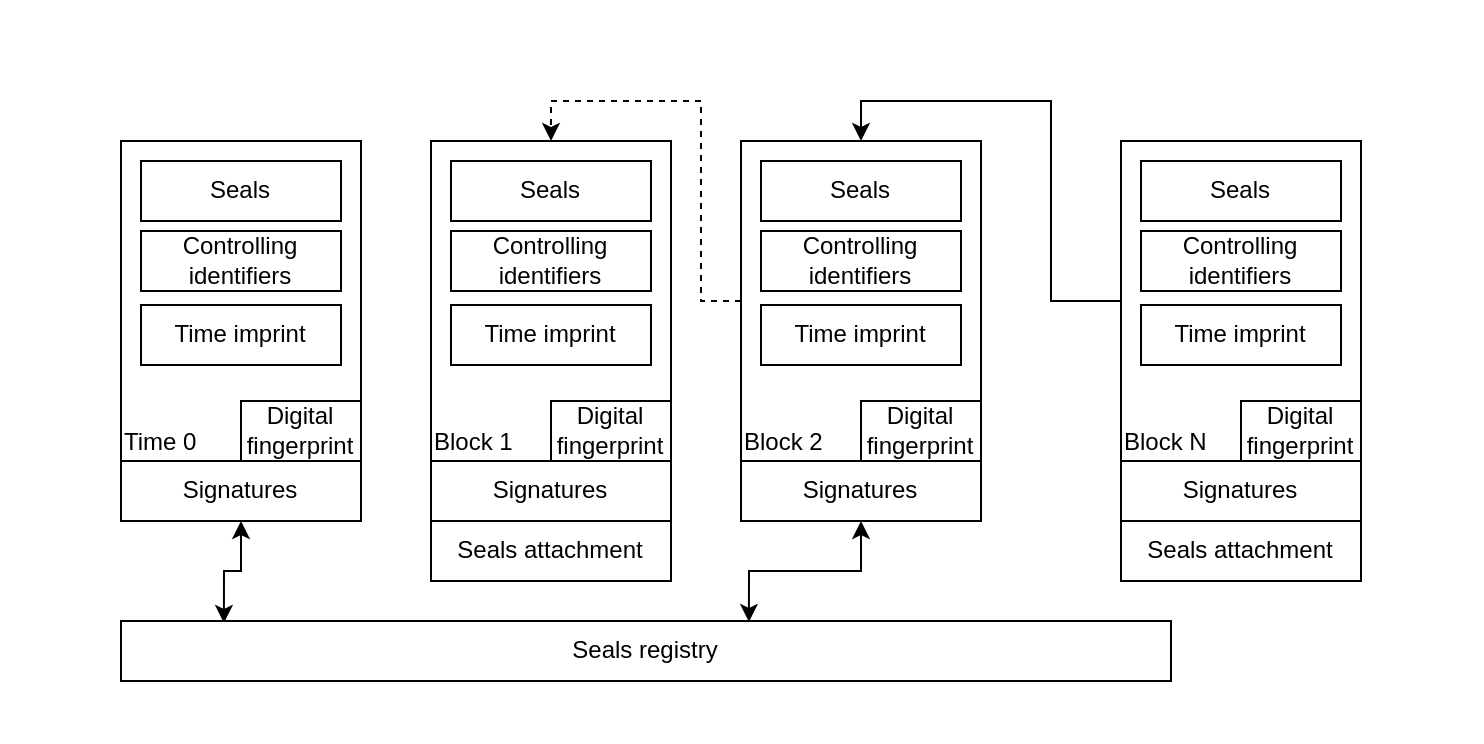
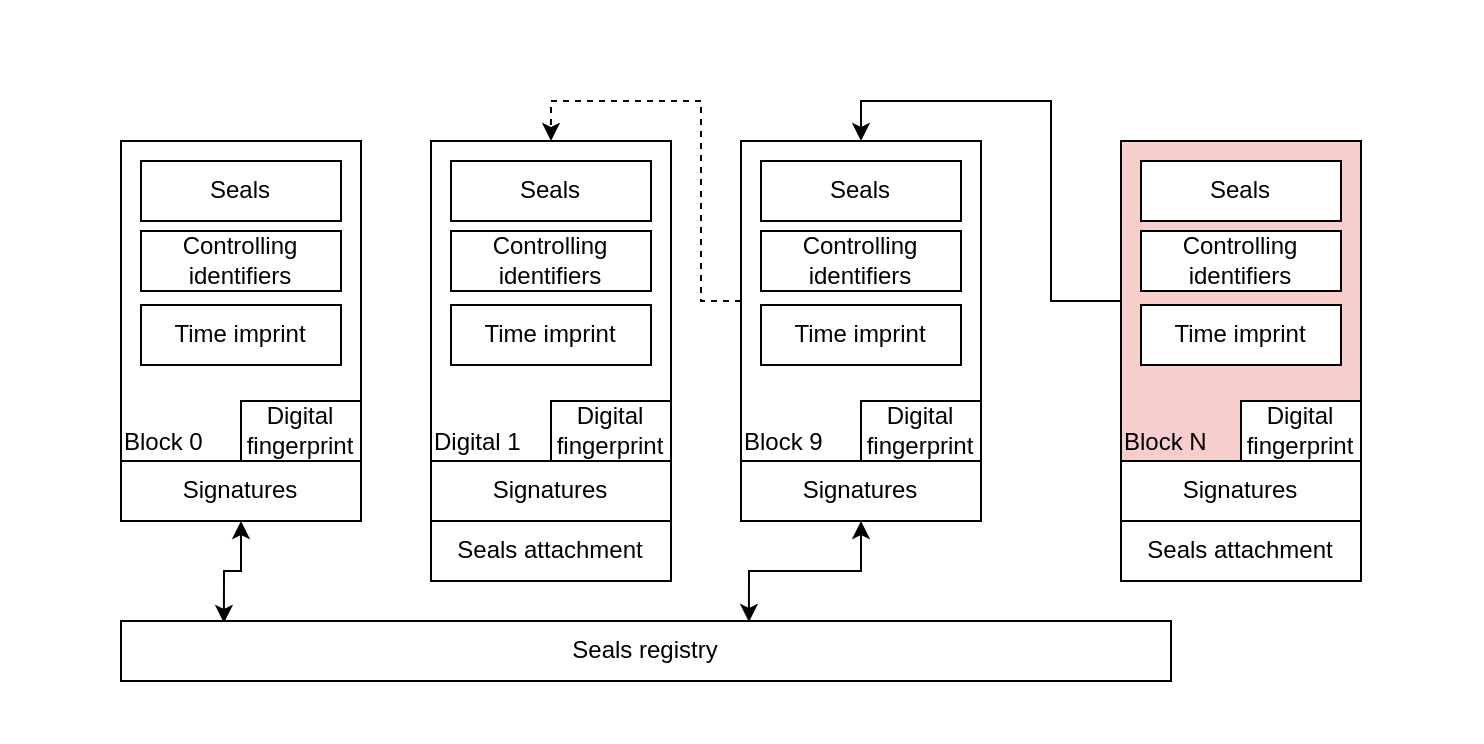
(1241, 301) -> (1241, 301)
(159, 441) -> (166, 441)
(476, 441) -> (483, 441)
(786, 441) -> (786, 441)
